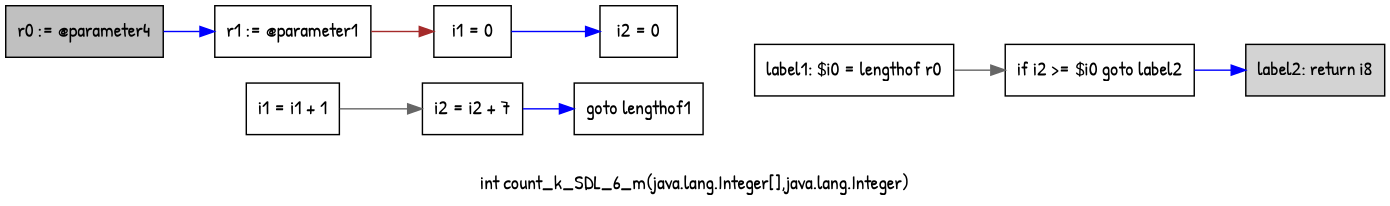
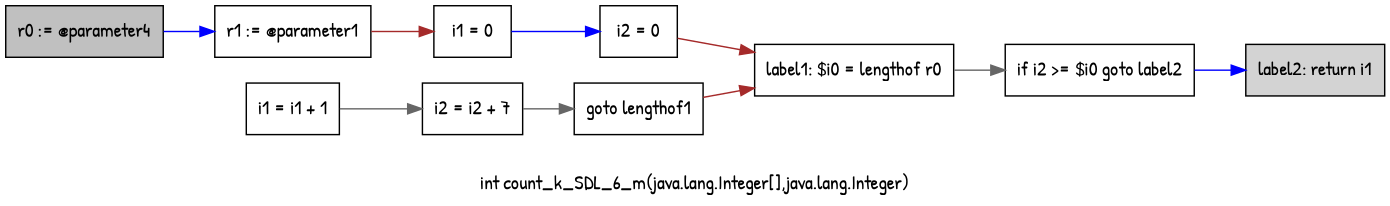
none -> (709, 44)
(1315, 70) -> (1315, 70)
none -> (722, 94)
(541, 109) -> (541, 109)
